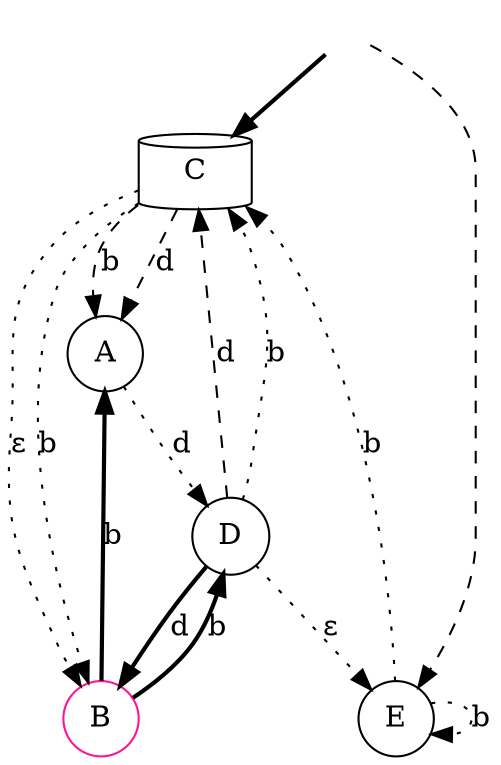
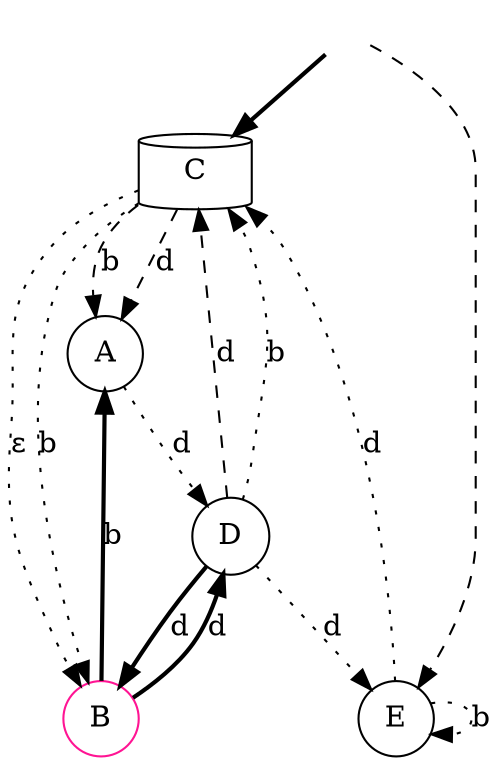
(373, 445) -> (373, 445)
(218, 628) -> (218, 628)
(331, 628) -> (333, 628)
